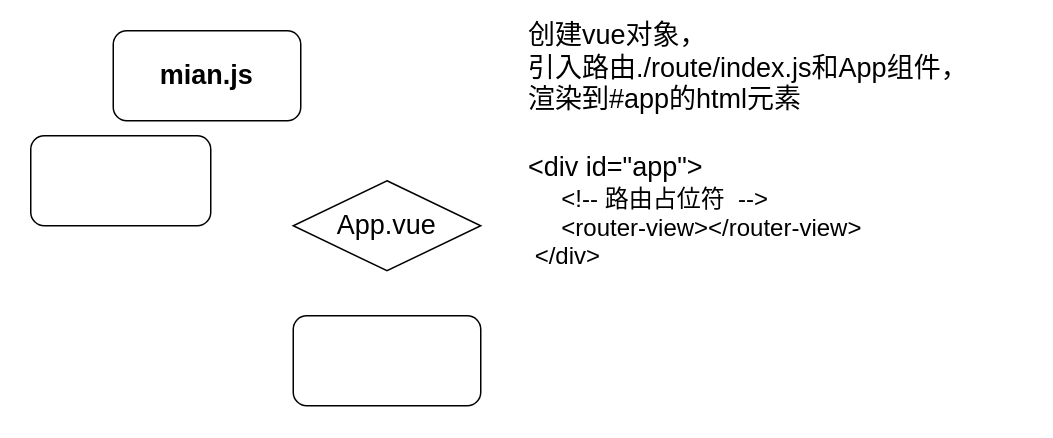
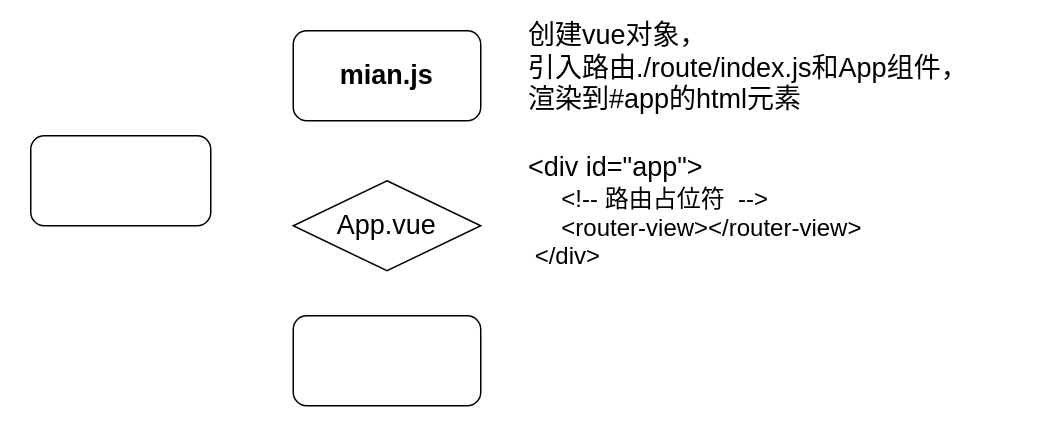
(207, 76) -> (387, 76)
